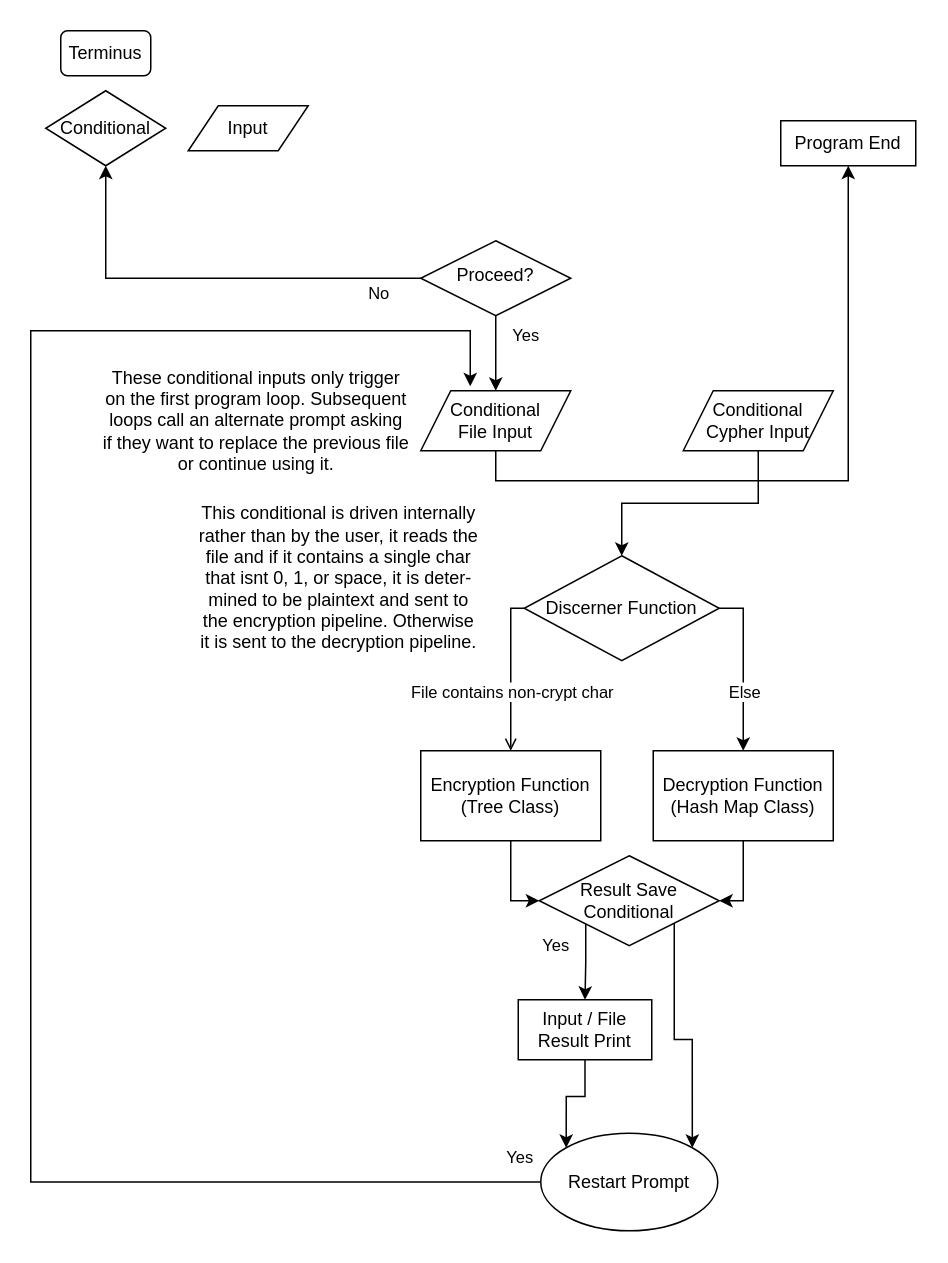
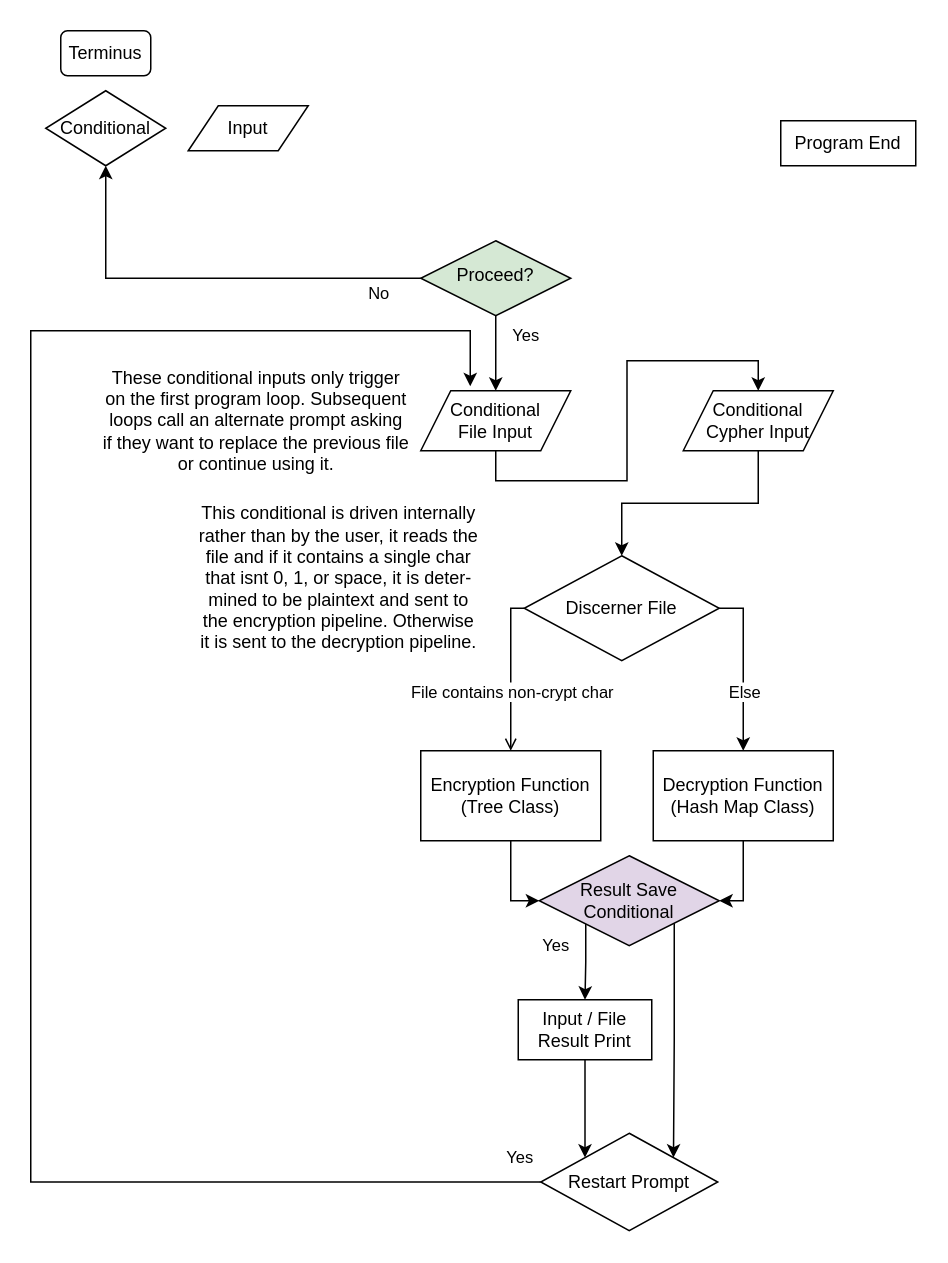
(496, 278) -> (496, 278)
(848, 441) -> (641, 361)
(622, 608) -> (622, 608)
(629, 901) -> (629, 901)
(629, 1182) -> (629, 1182)
